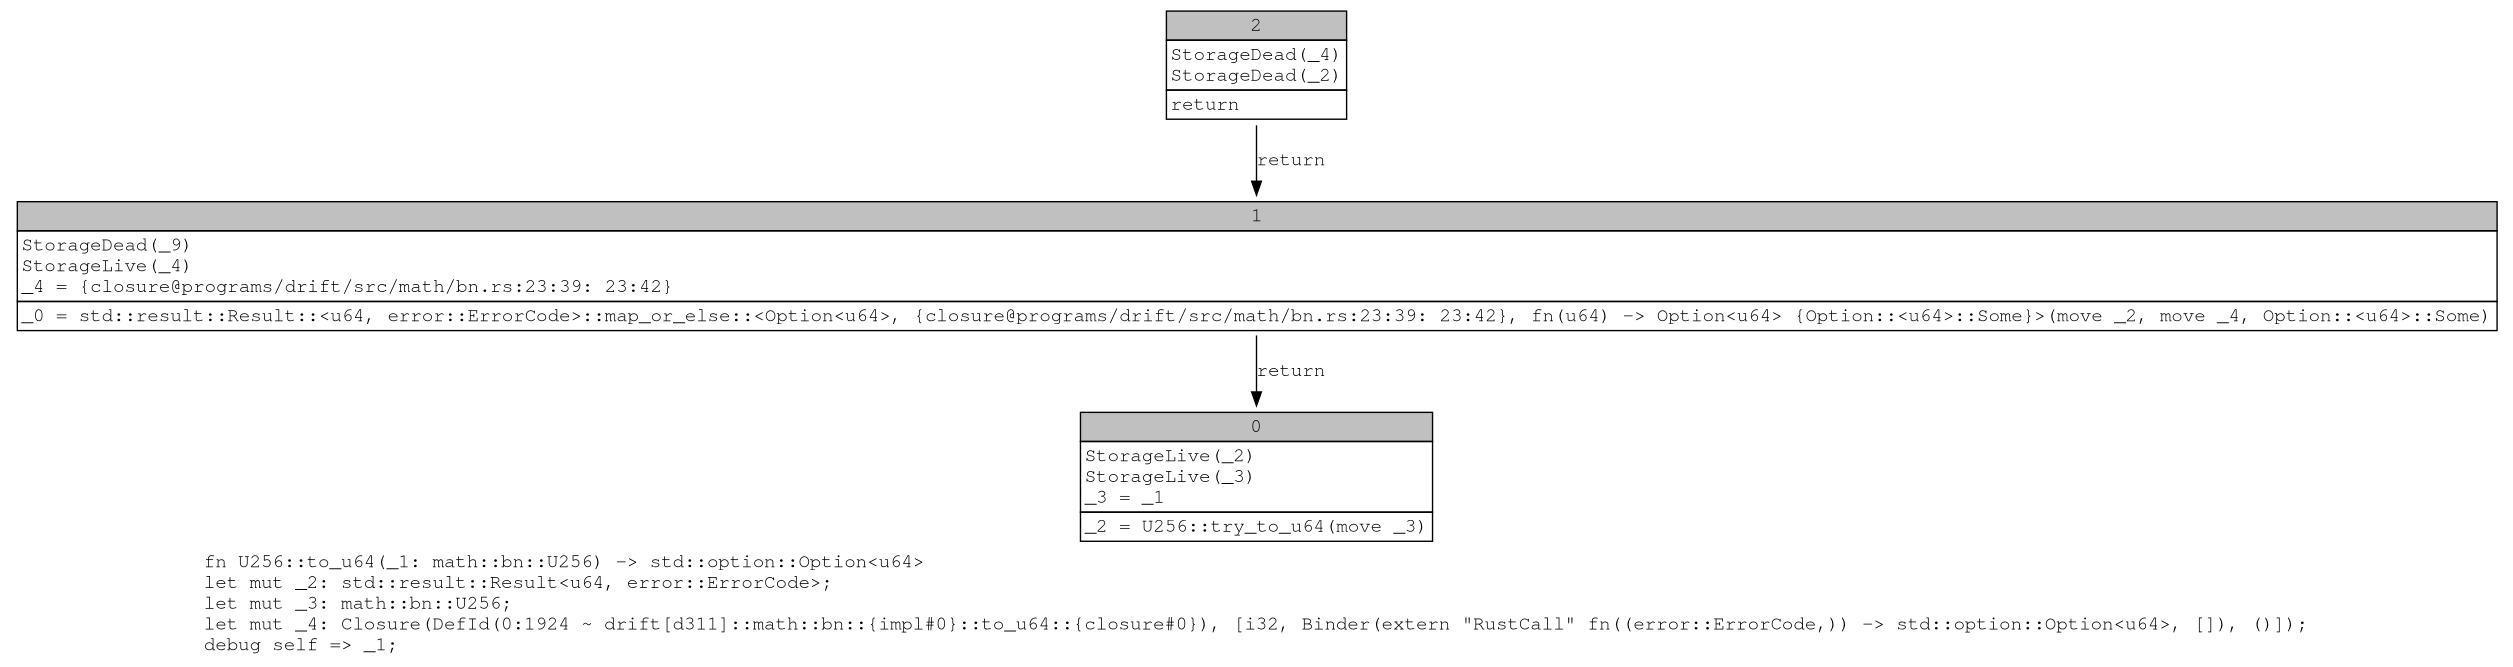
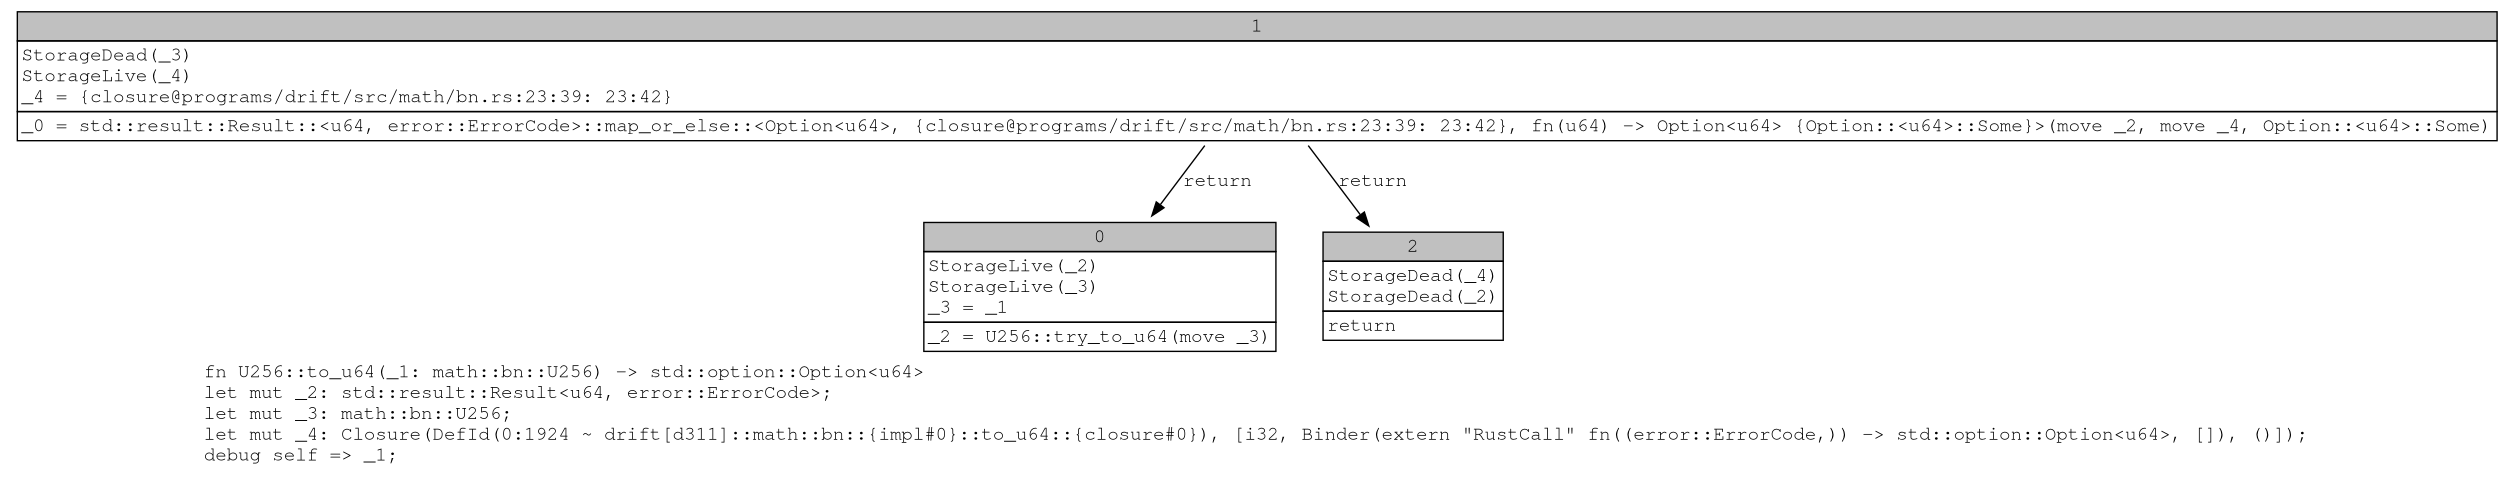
(1257, 153) -> (1334, 180)
(107, 245) -> (107, 55)
